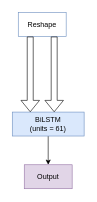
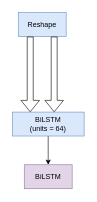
(42, 24) -> (42, 24)
(48, 124) -> (48, 124)
(48, 177) -> (48, 177)
